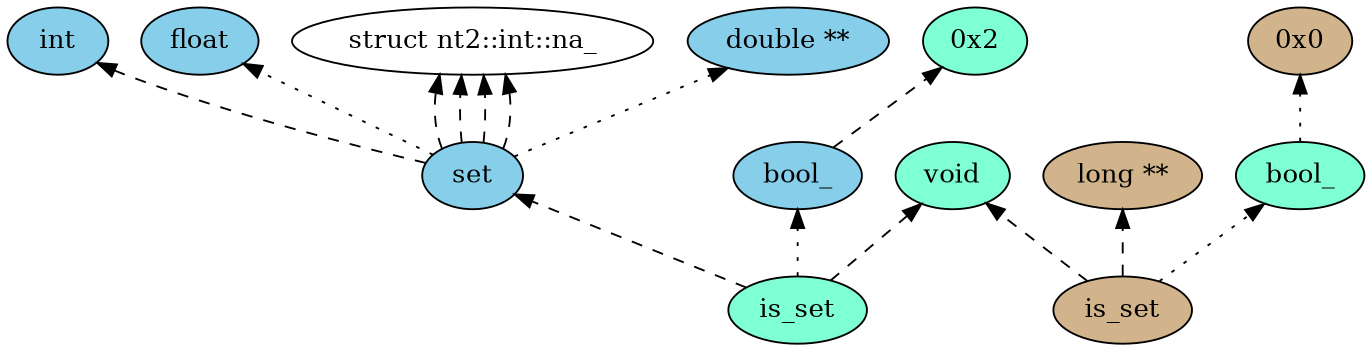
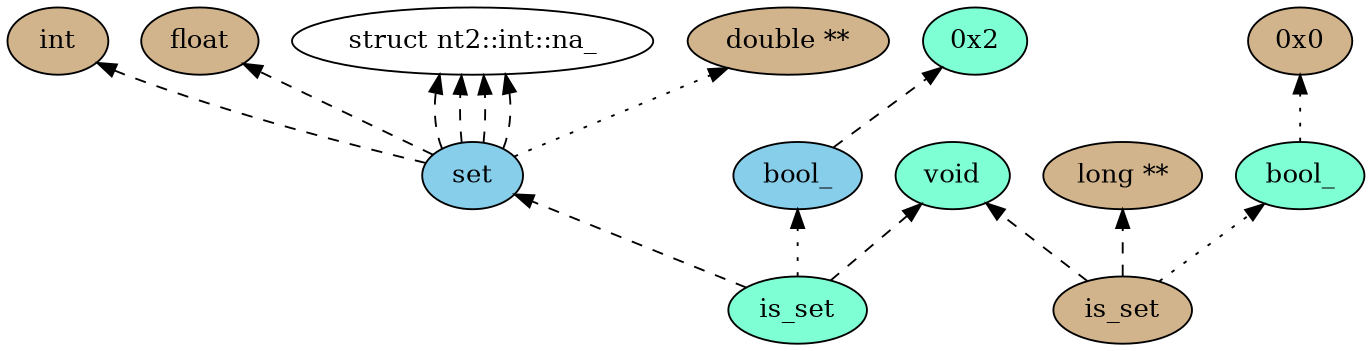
(58, 41) -> (58, 41)
(200, 41) -> (200, 41)
(788, 41) -> (788, 41)
(347, 113) -> (347, 113)
